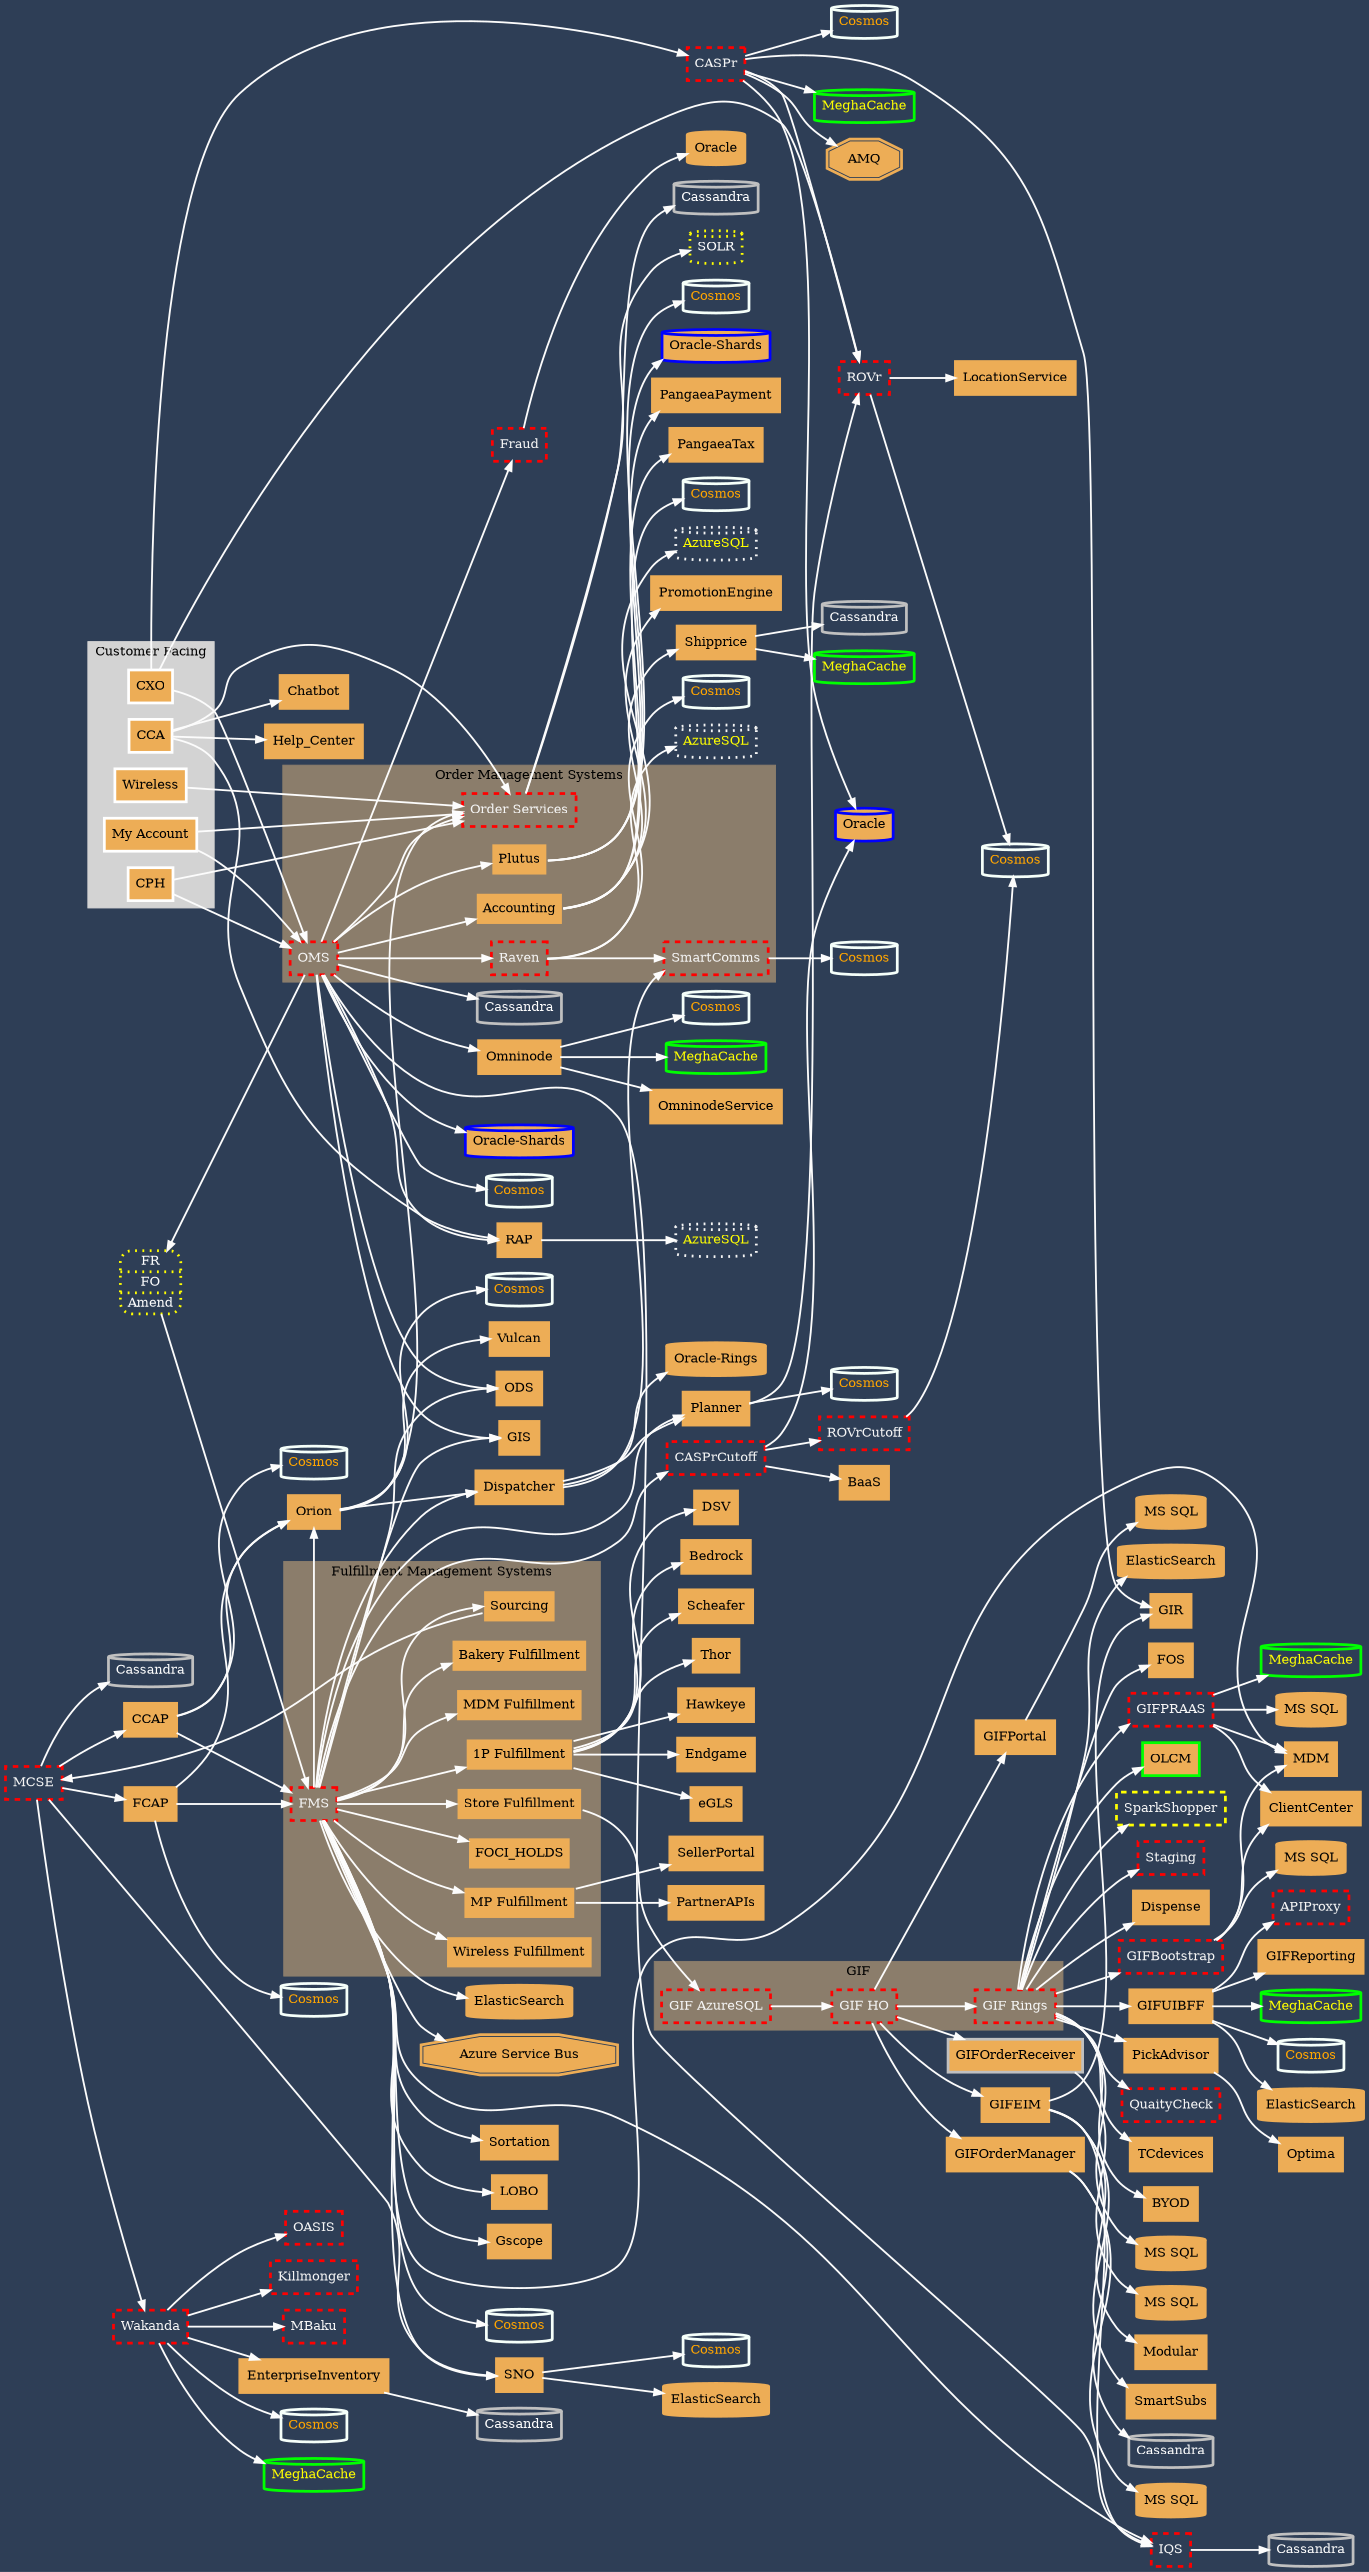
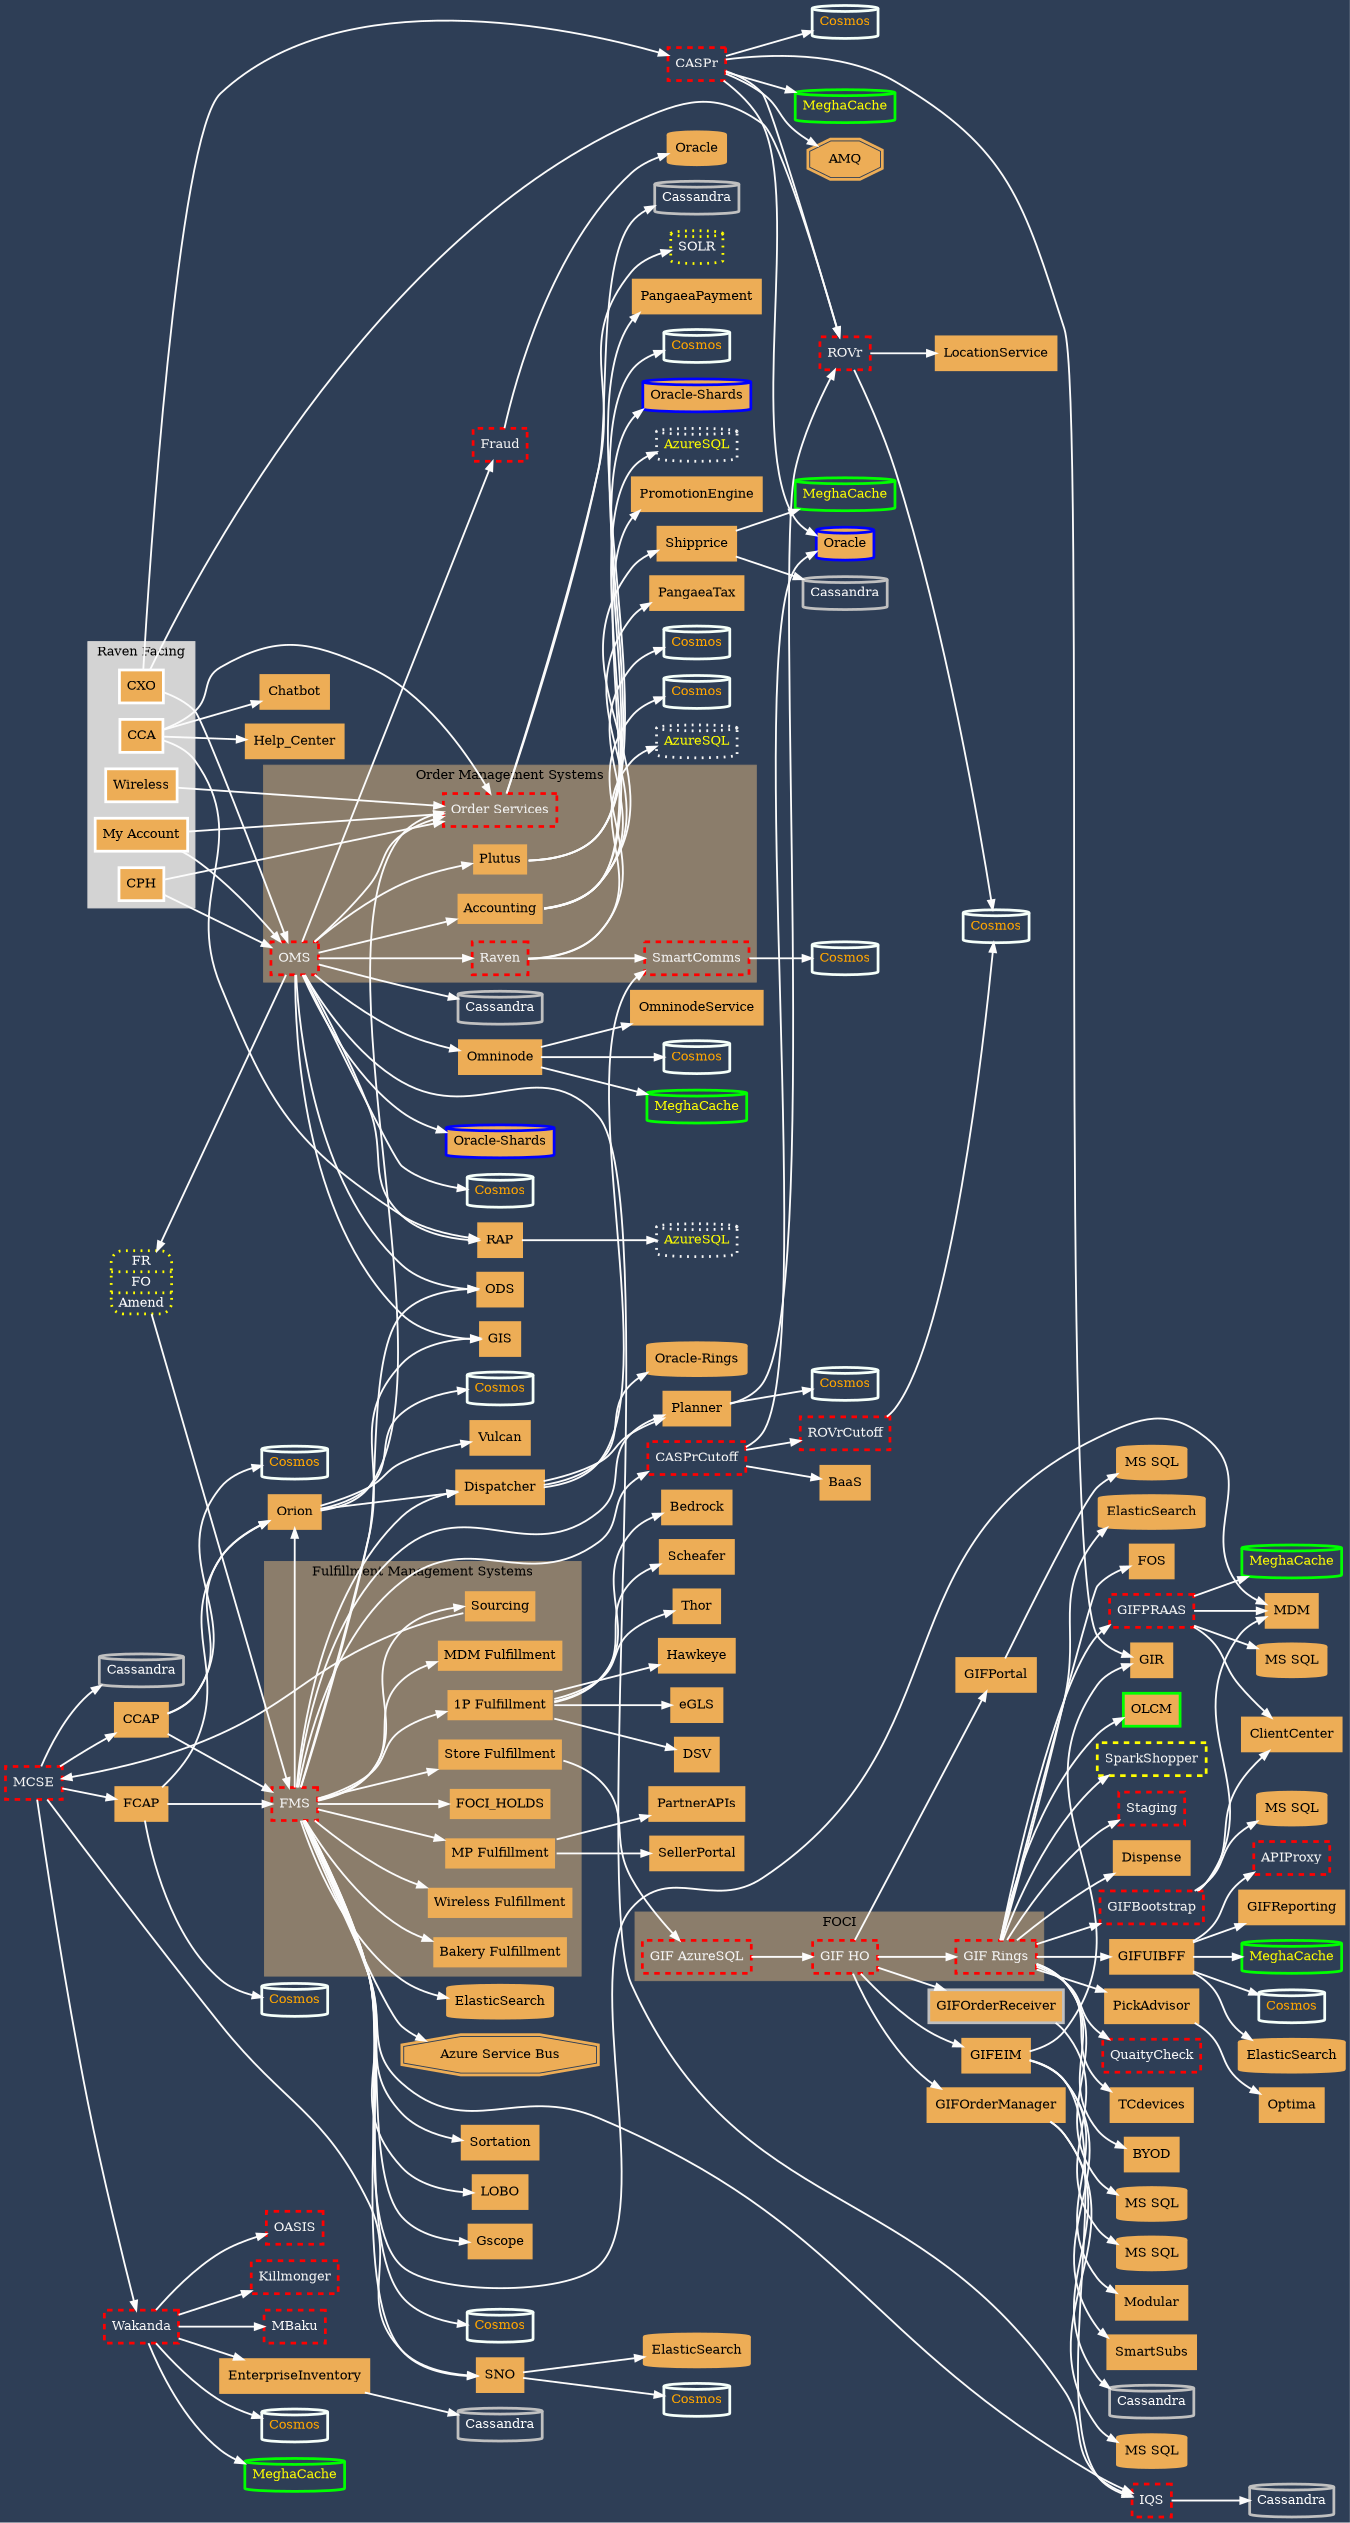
(151, 652) -> (141, 652)
(716, 1755) -> none
(859, 1972) -> (839, 1923)
